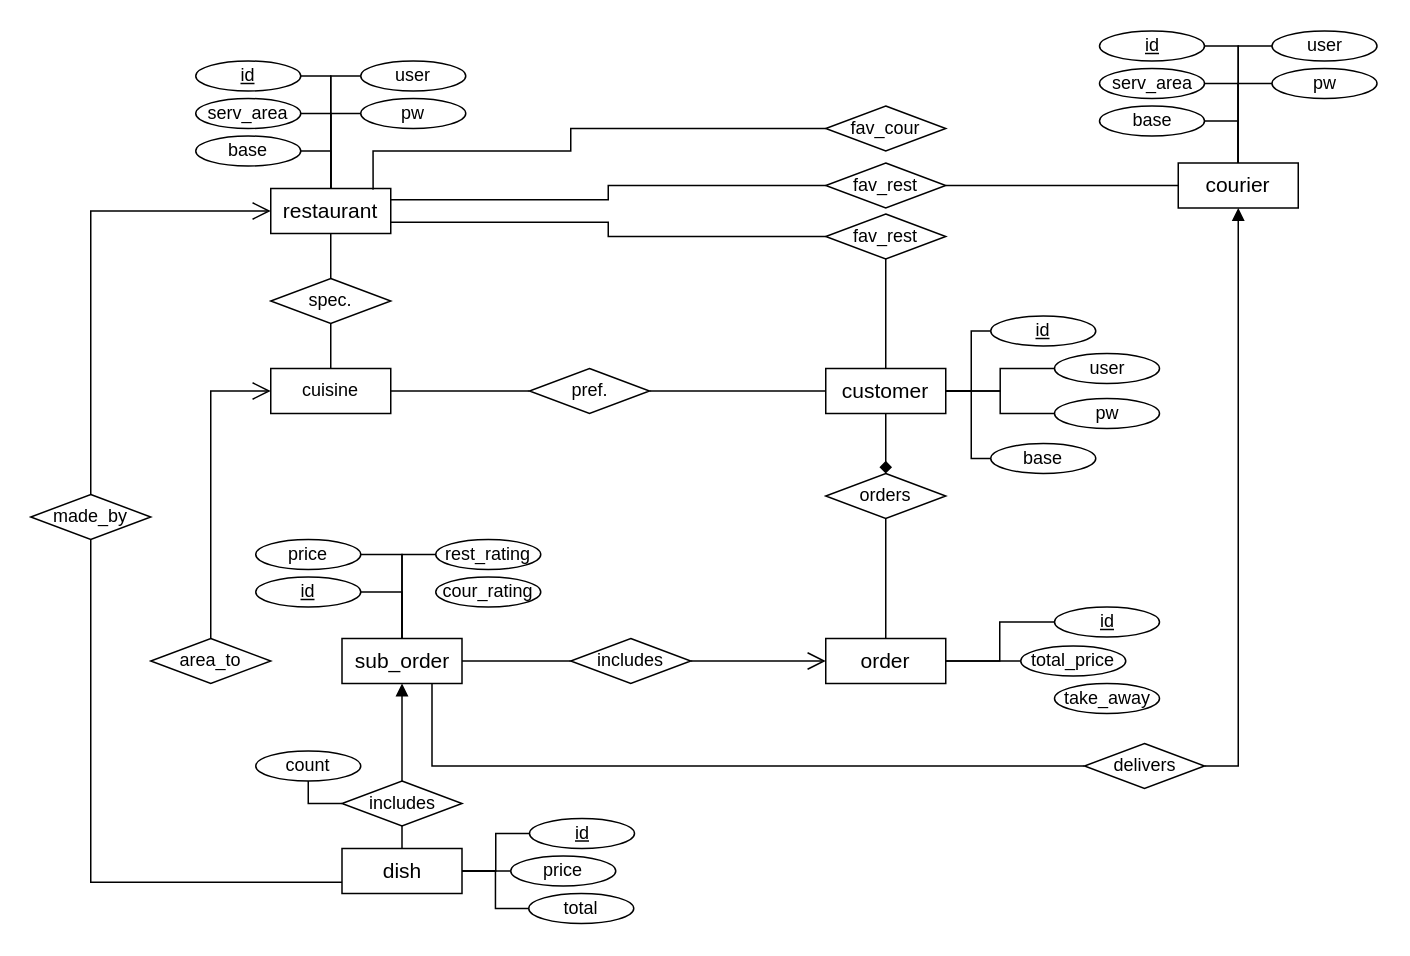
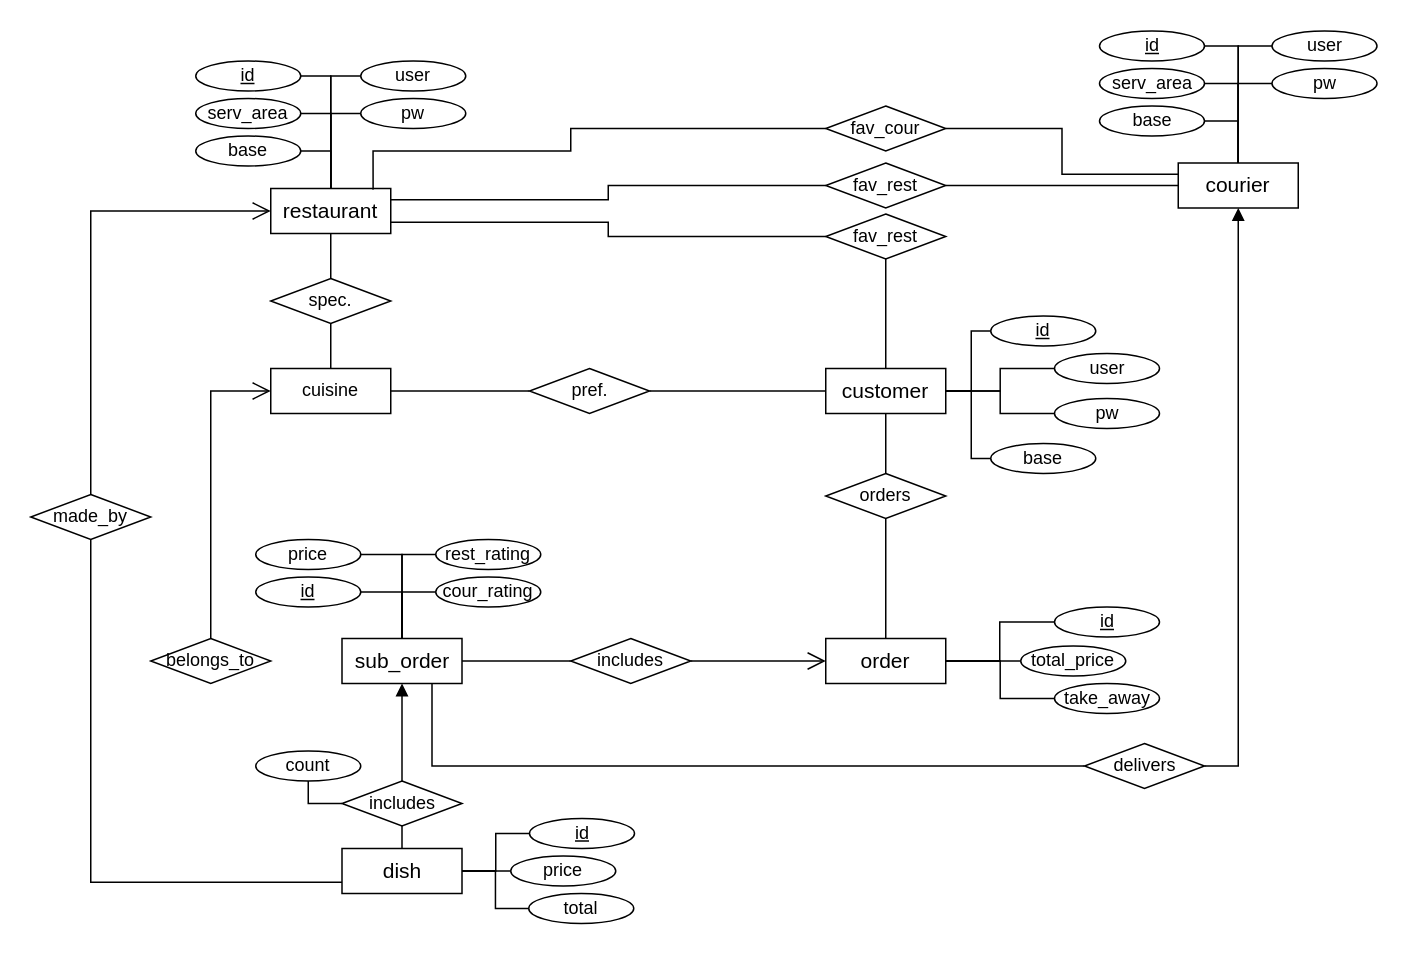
none -> (1062, 151)
(886, 461) -> (886, 466)
none -> (420, 592)
(211, 661) -> (211, 661)
none -> (1009, 698)
